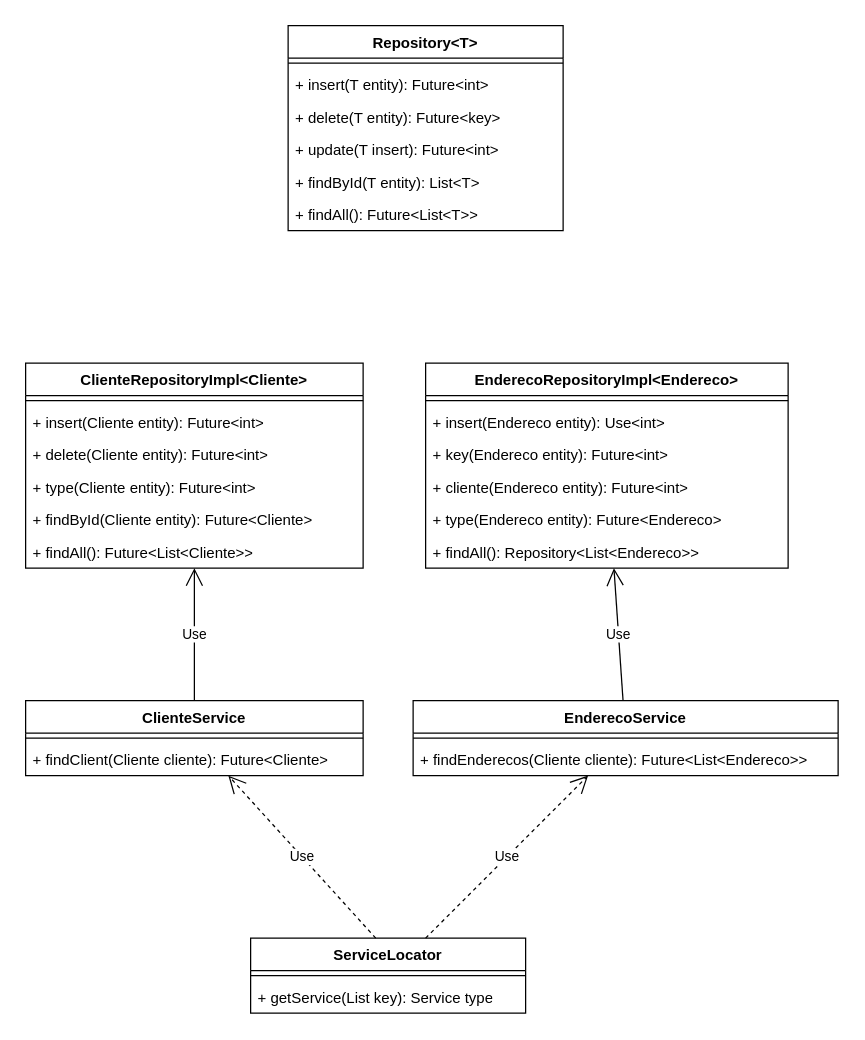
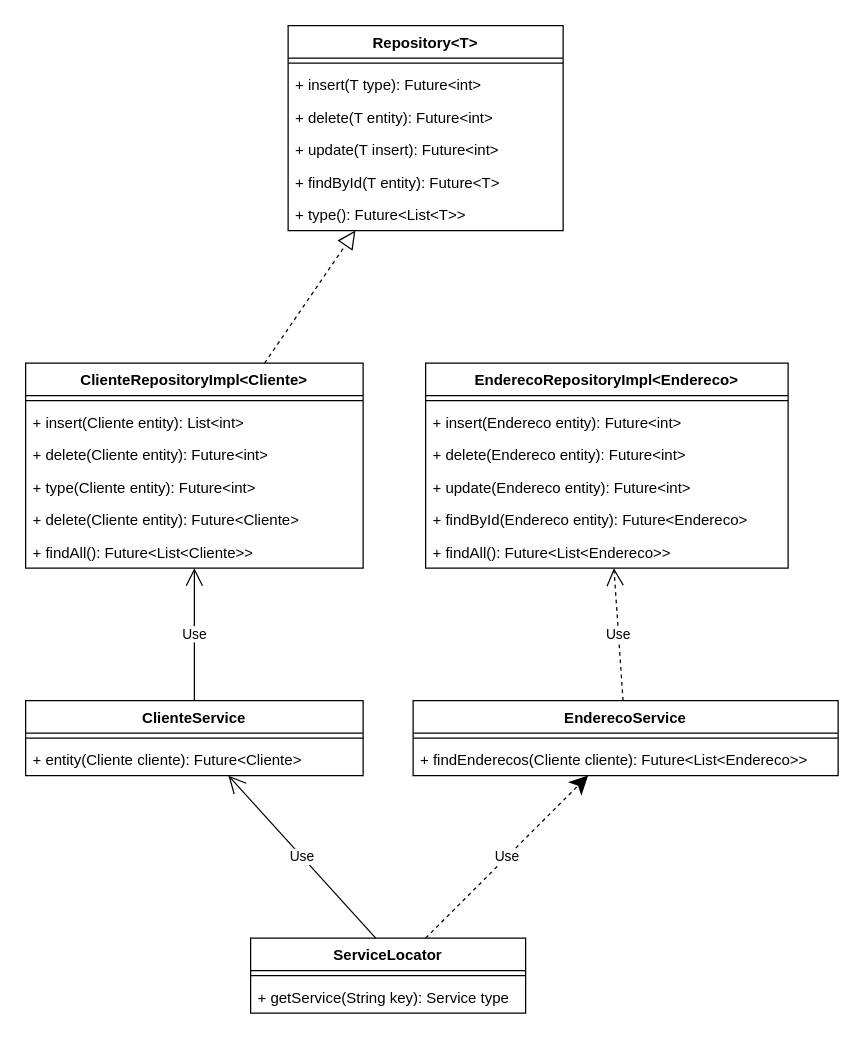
(412, 86) -> (406, 86)
(414, 118) -> (412, 118)
(404, 183) -> (414, 183)
(400, 216) -> (393, 216)
none -> (305, 304)
(171, 423) -> (161, 423)
(566, 423) -> (579, 423)
(570, 456) -> (581, 456)
(583, 488) -> (583, 488)
(598, 521) -> (608, 530)
(196, 530) -> (188, 521)
(581, 553) -> (566, 553)
(621, 670) -> (621, 670)
(196, 770) -> (188, 761)
(580, 783) -> (577, 787)
(341, 900) -> (341, 900)
(389, 1007) -> (389, 1007)
